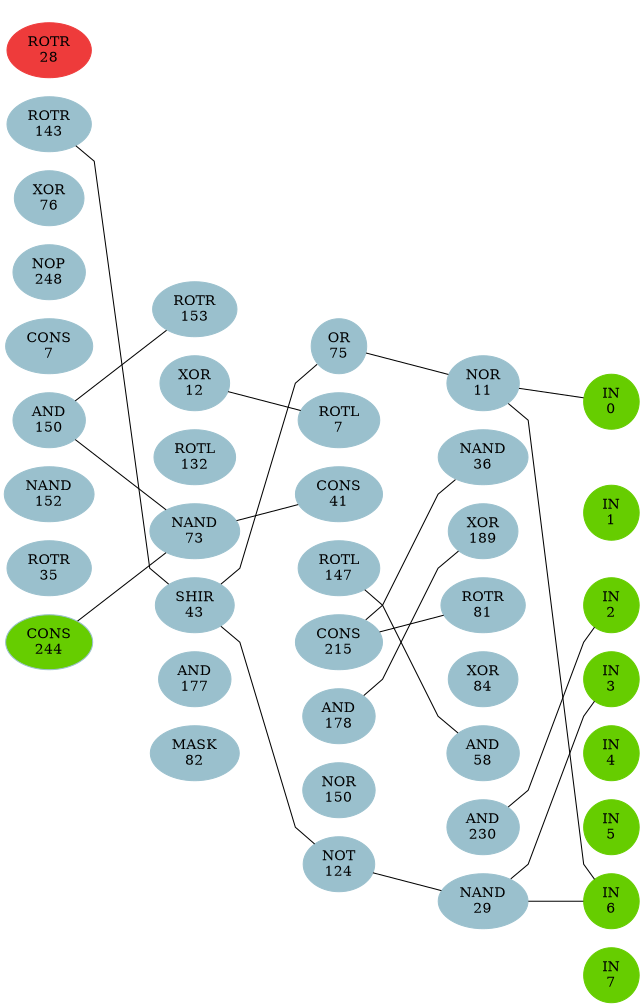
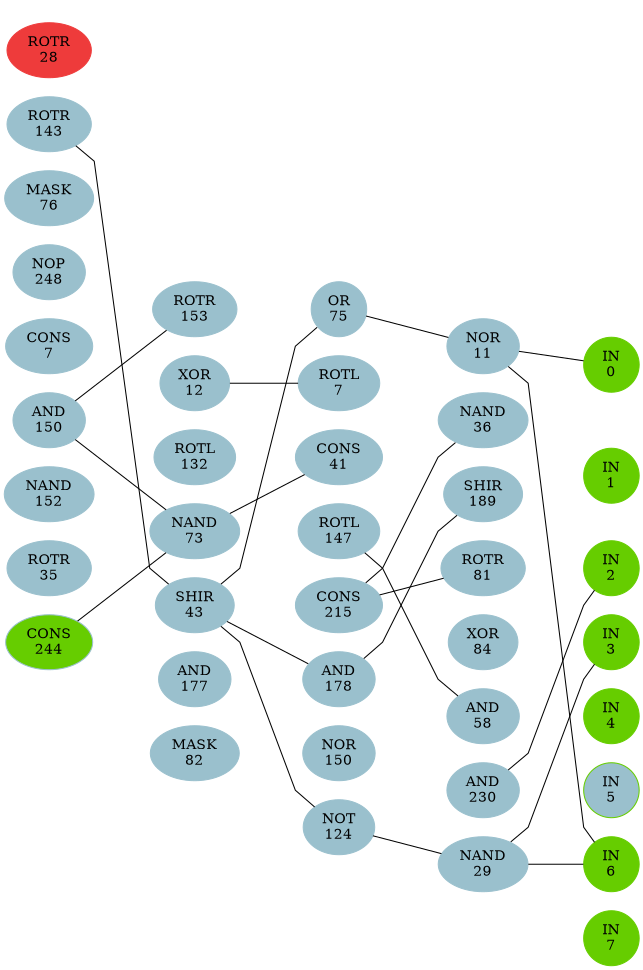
(49, 198) -> (49, 198)
(483, 531) -> (483, 494)
none -> (268, 643)
(611, 827) -> (611, 790)
